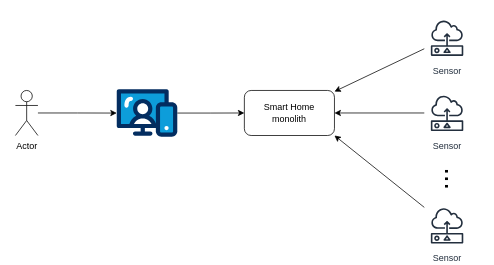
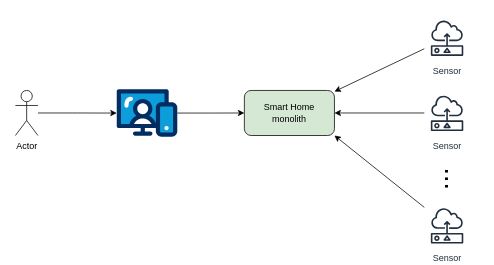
(289, 113) -> (289, 113)
